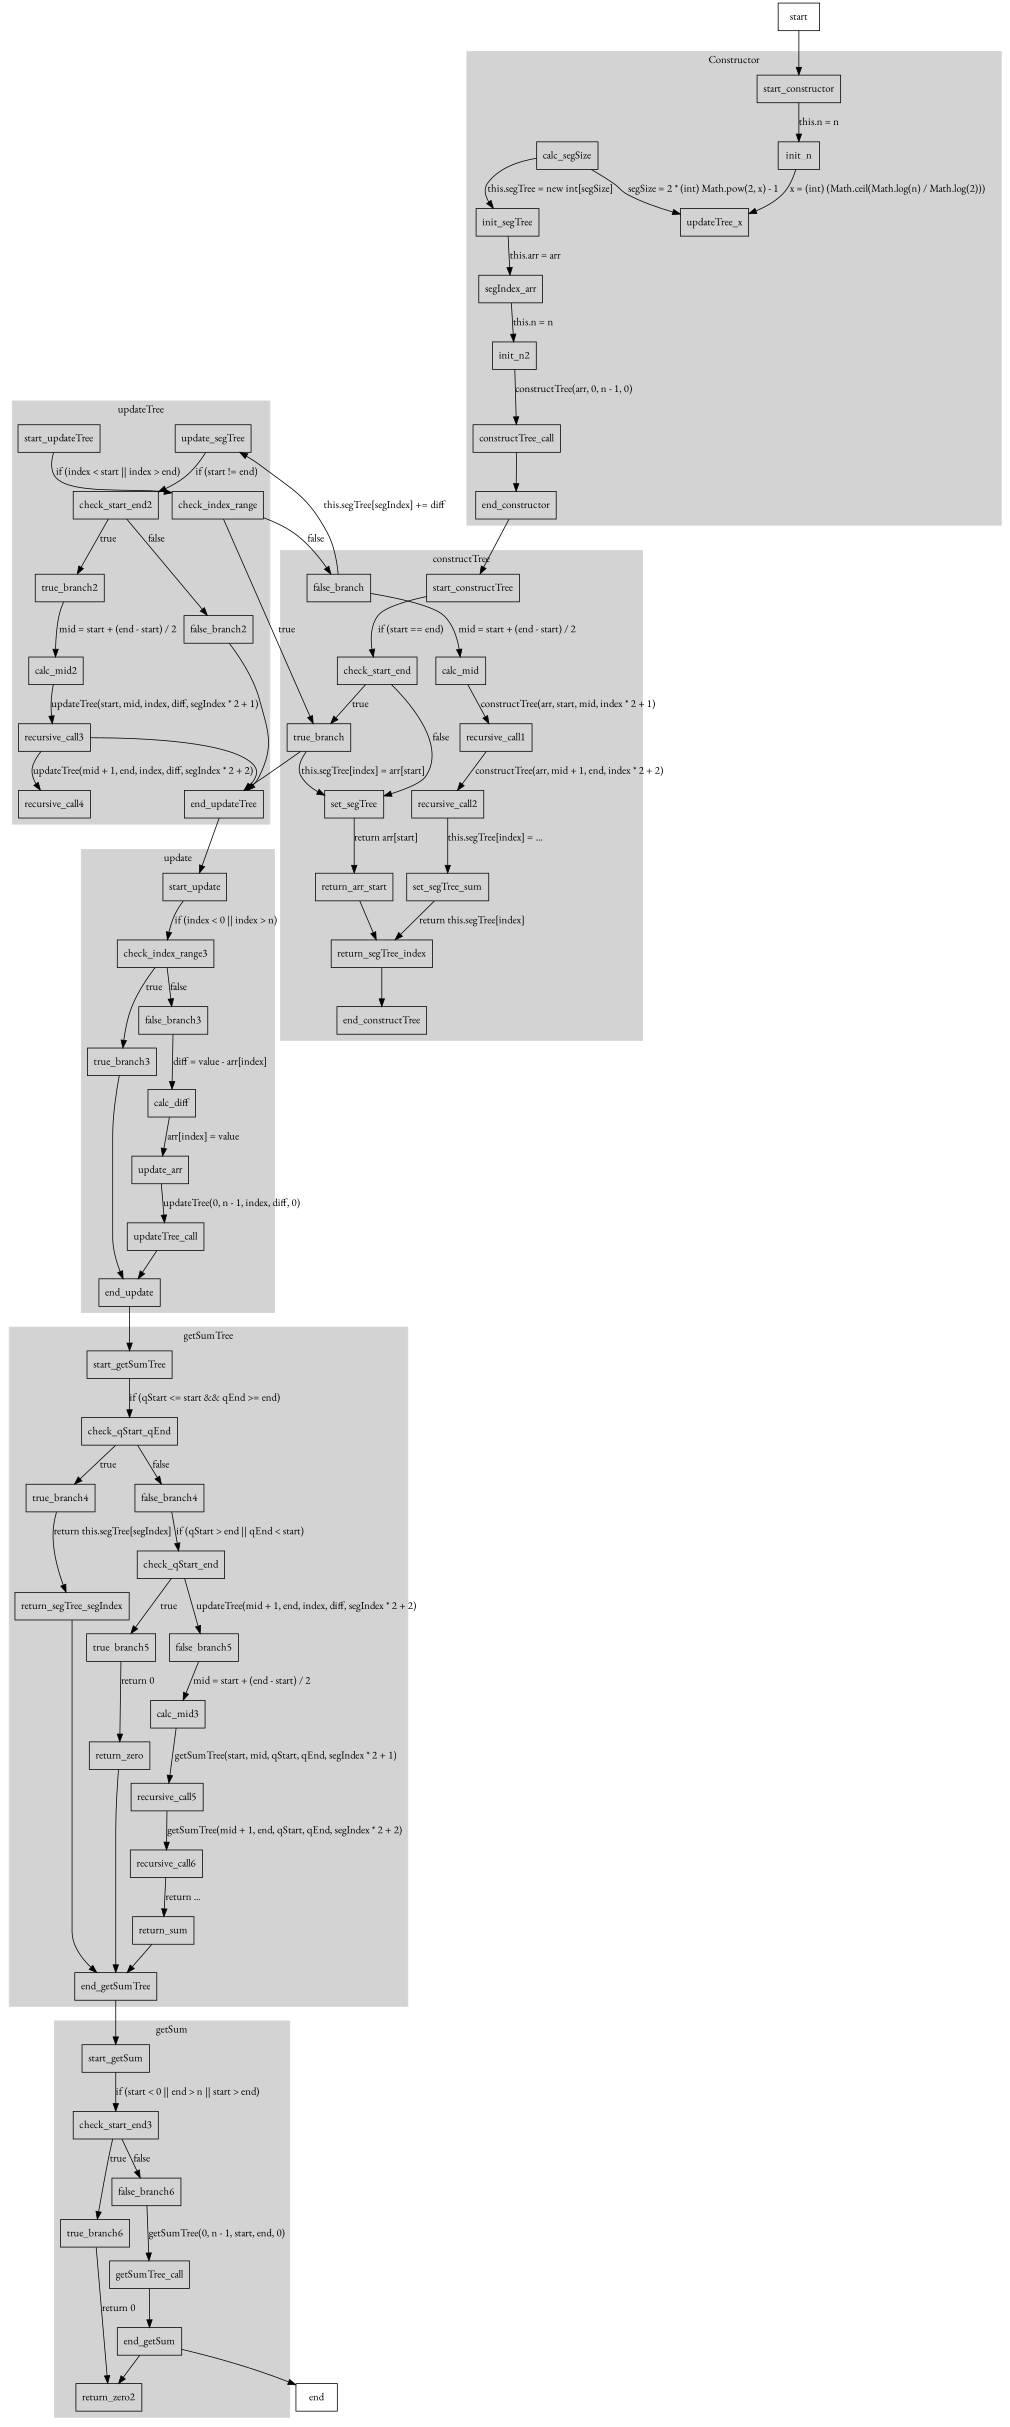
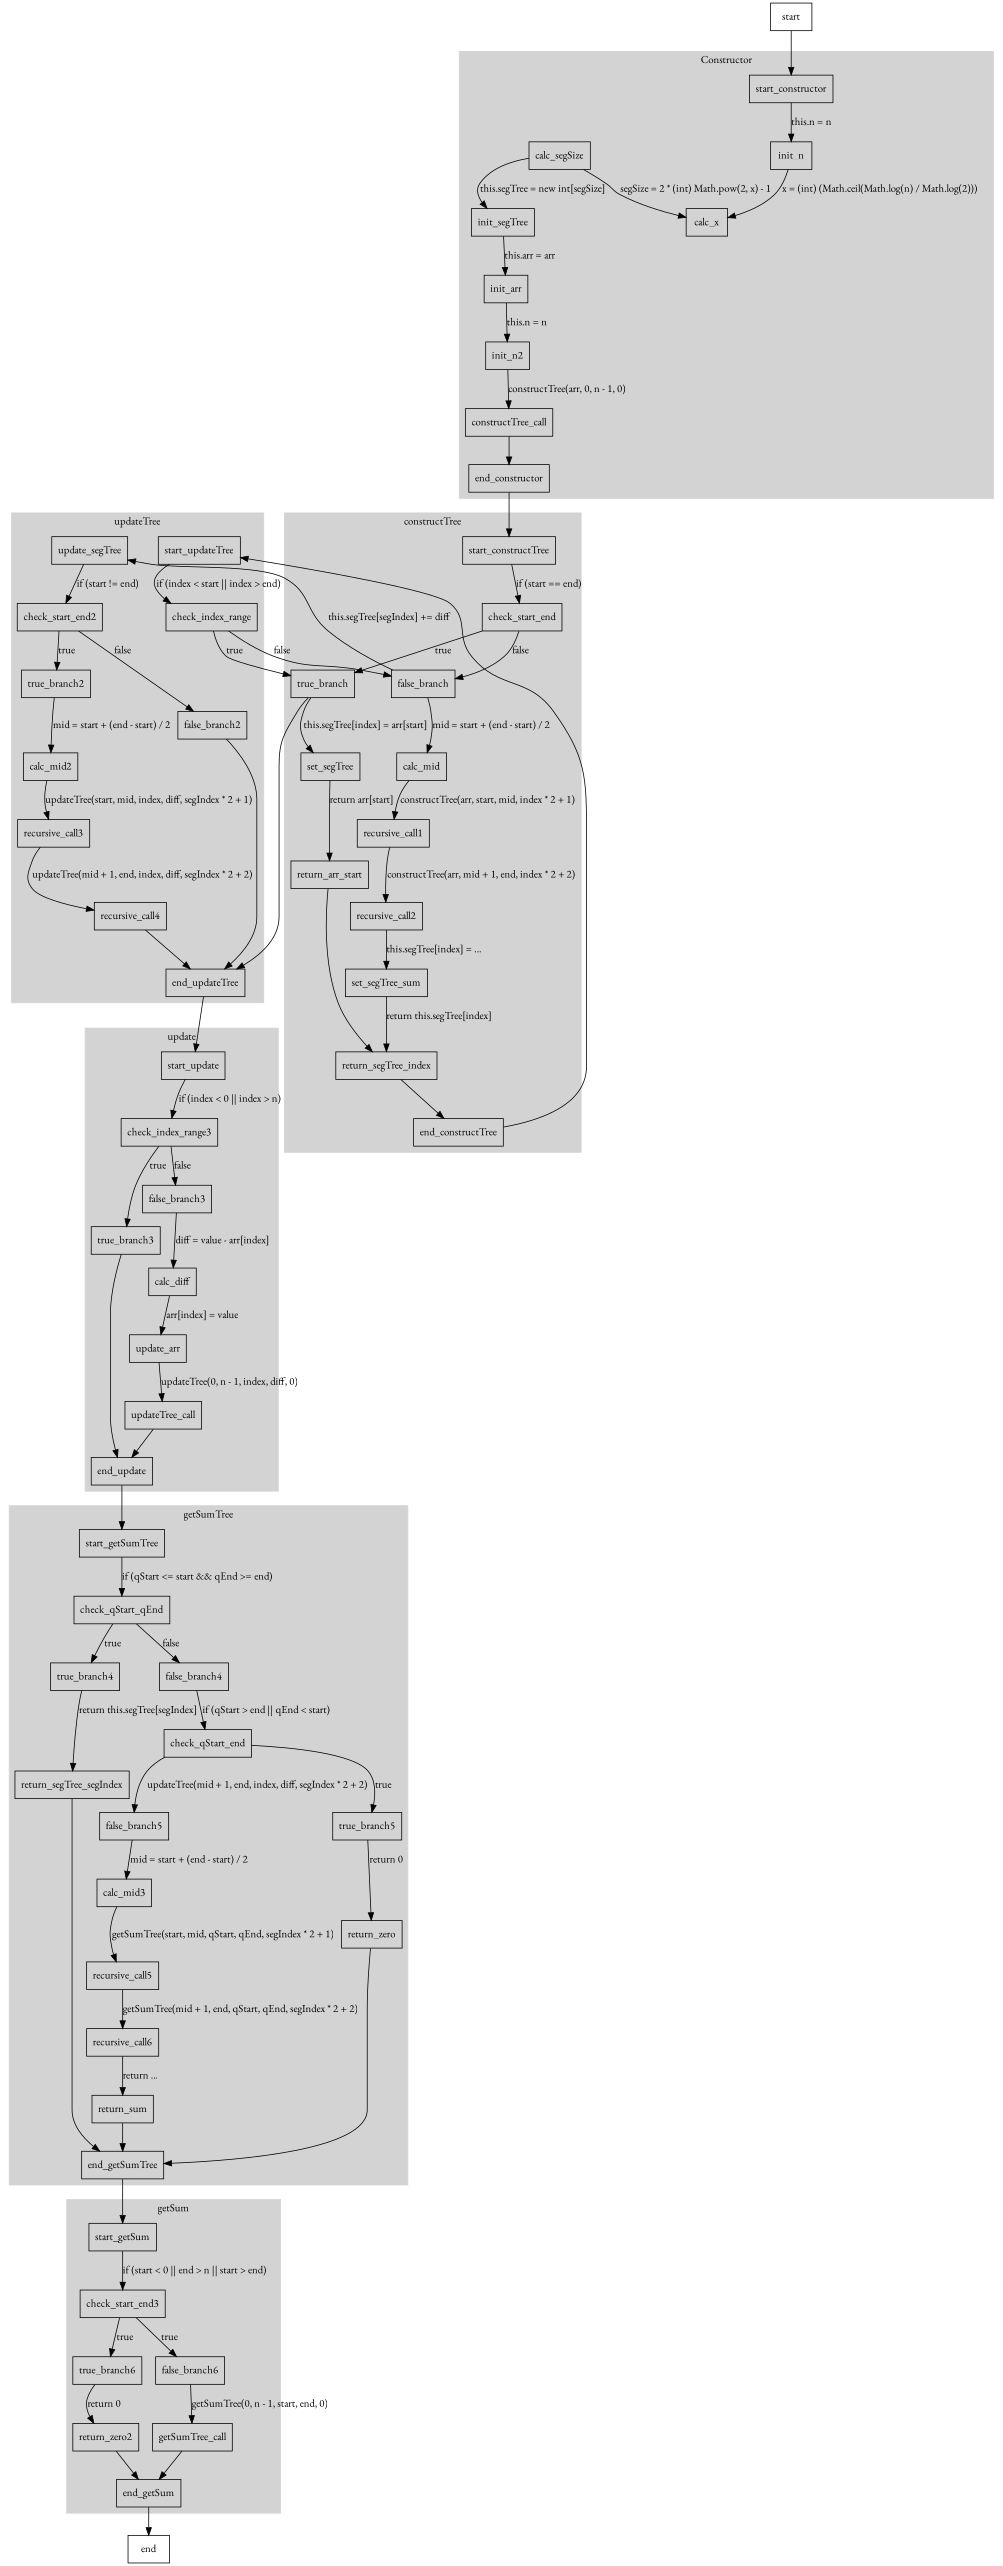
(715, 222) -> (707, 222)
(511, 289) -> (506, 289)
none -> (571, 739)
(186, 743) -> (165, 947)
(430, 744) -> (497, 662)
(142, 2159) -> (169, 2337)
(132, 2366) -> (125, 2462)
